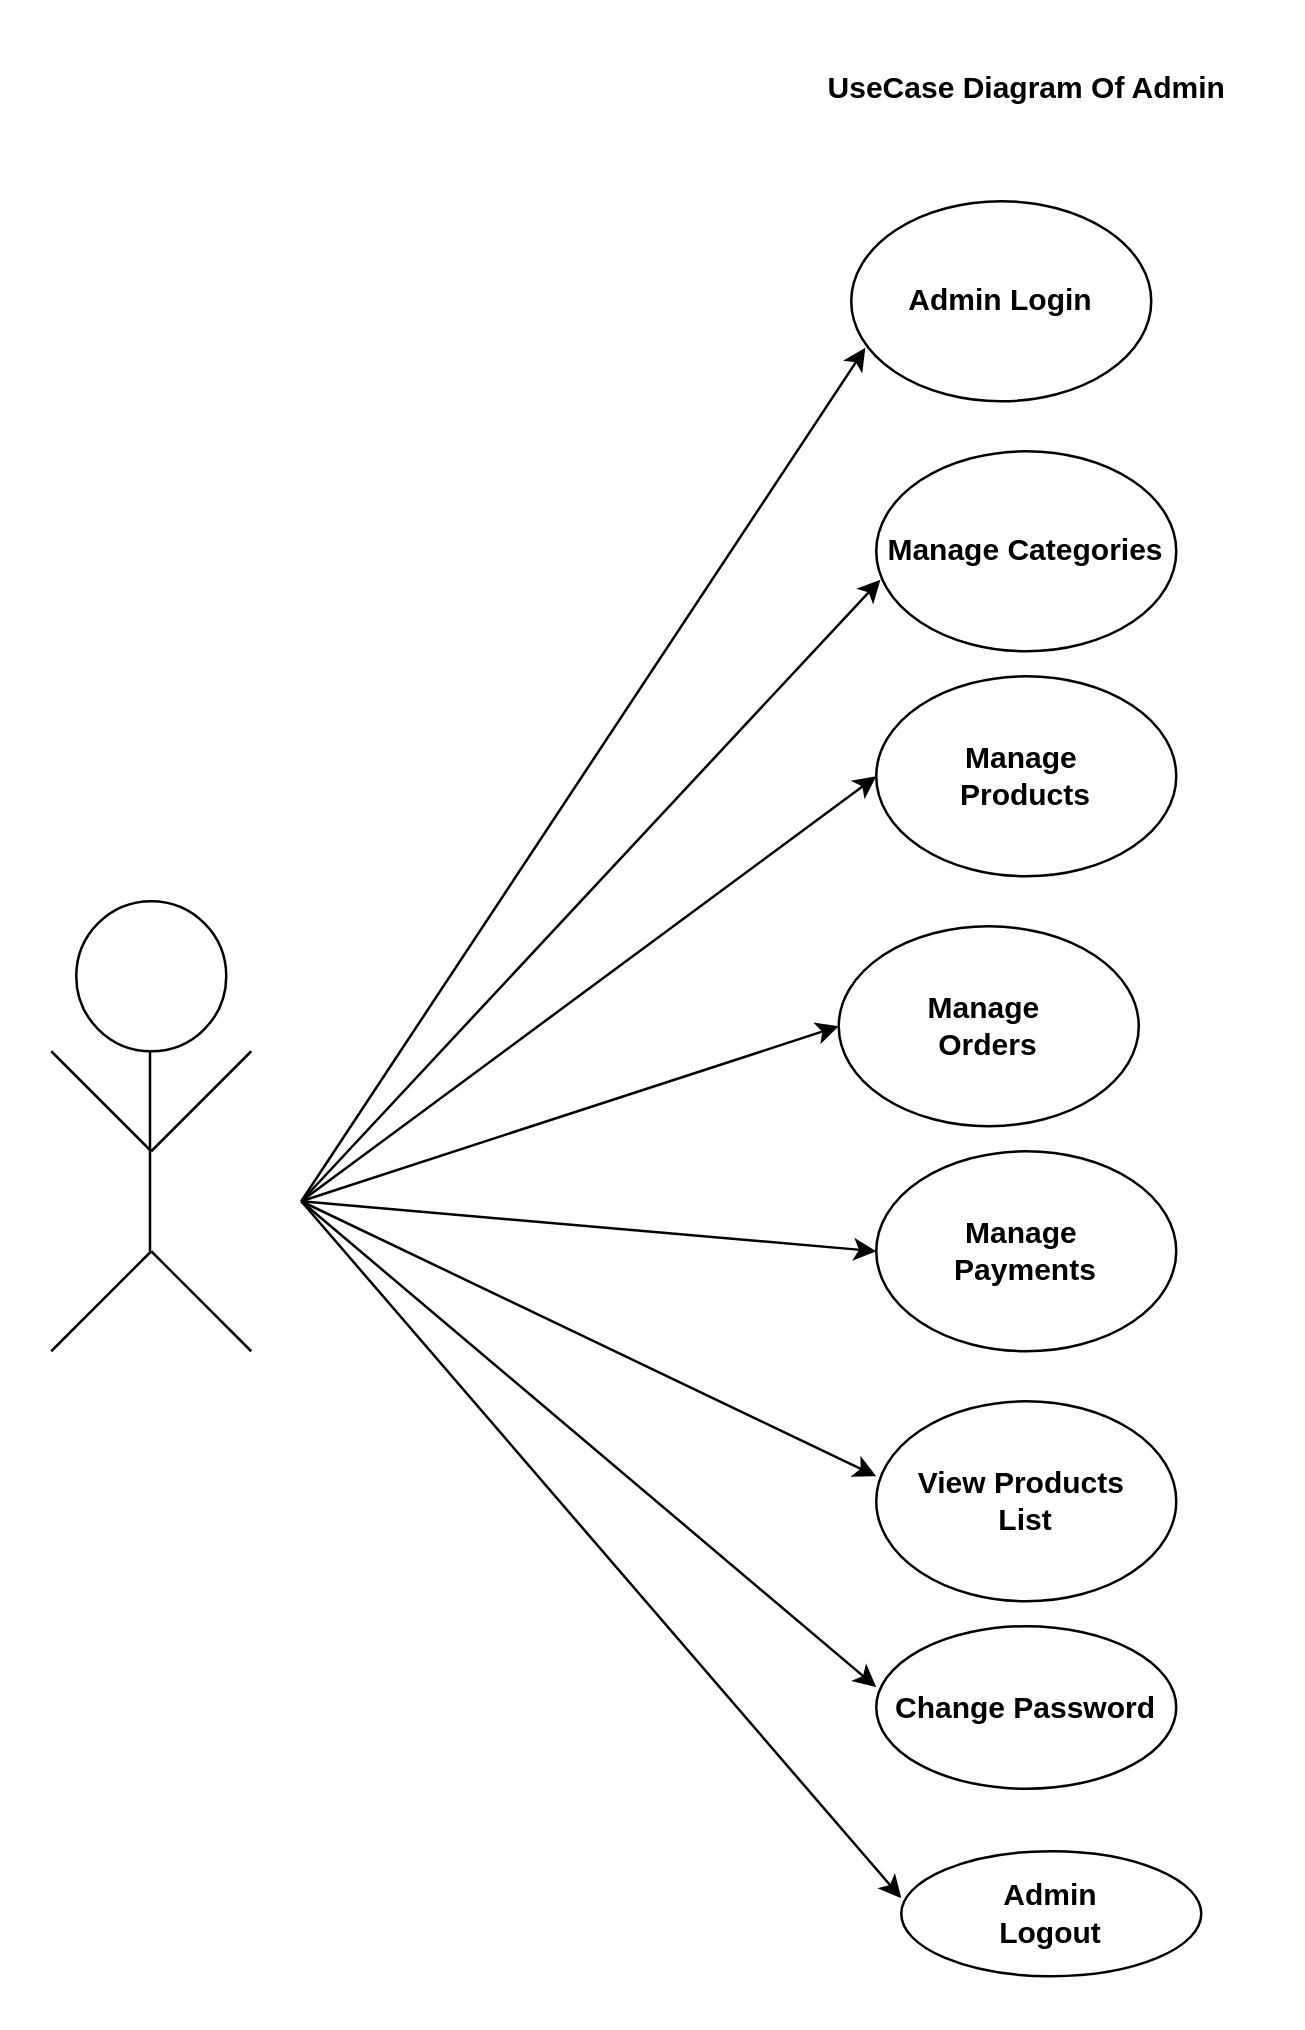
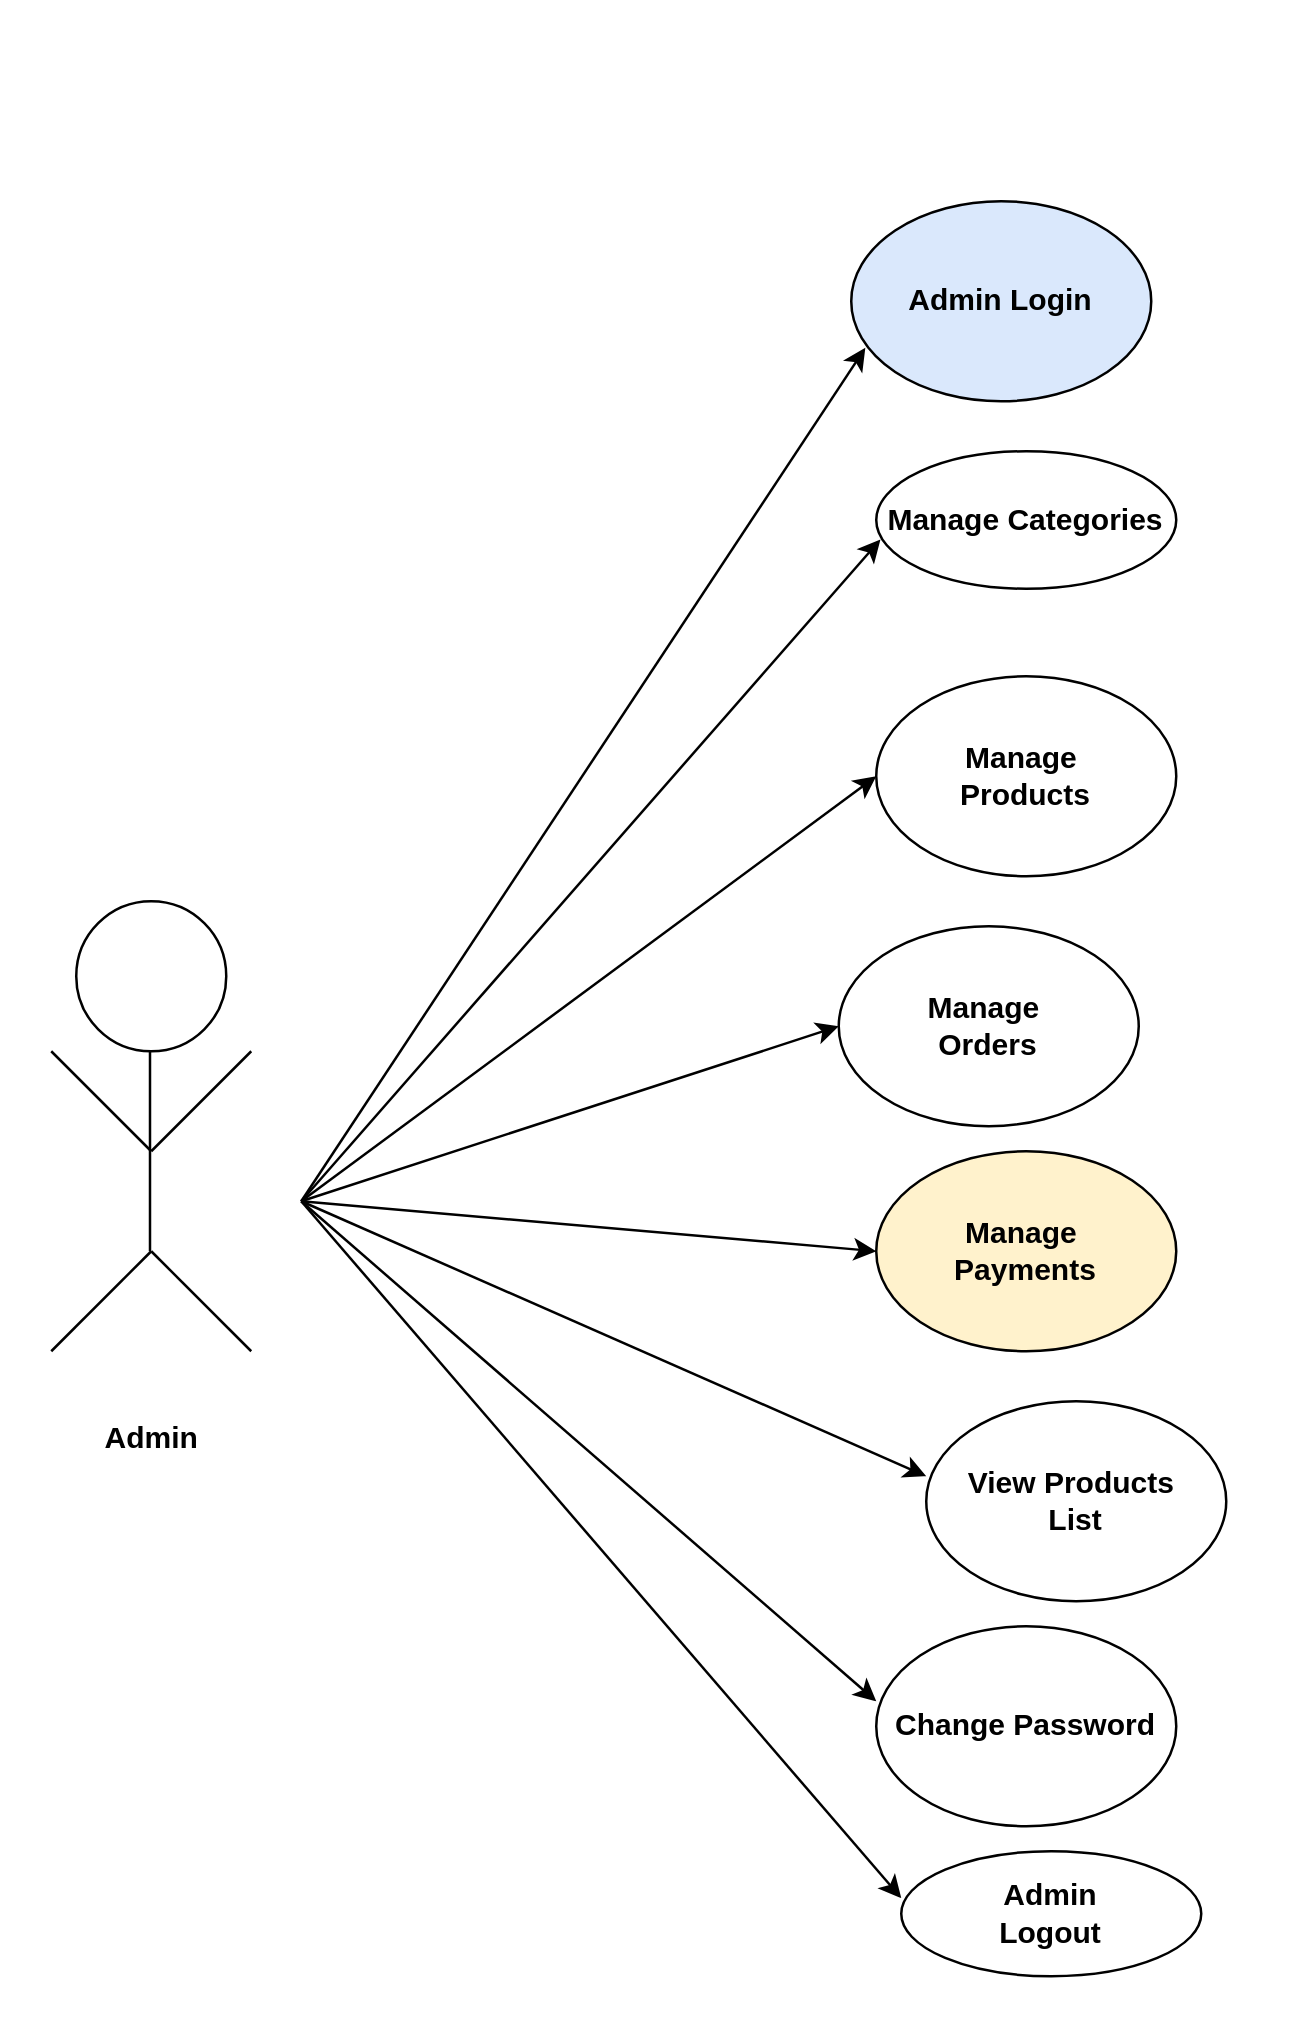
(1026, 89) -> none
(1001, 301) -> (1001, 301)
(1026, 551) -> (1026, 520)
(1026, 1251) -> (1026, 1251)
none -> (151, 1439)
(1026, 1501) -> (1076, 1501)
(1026, 1708) -> (1026, 1726)
